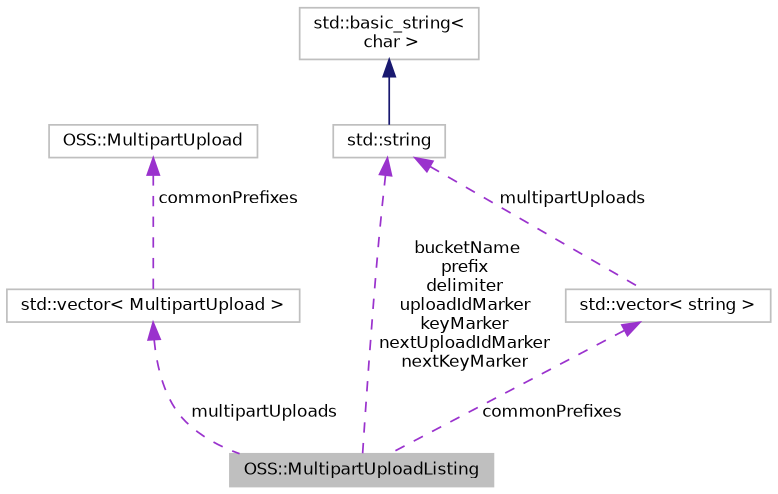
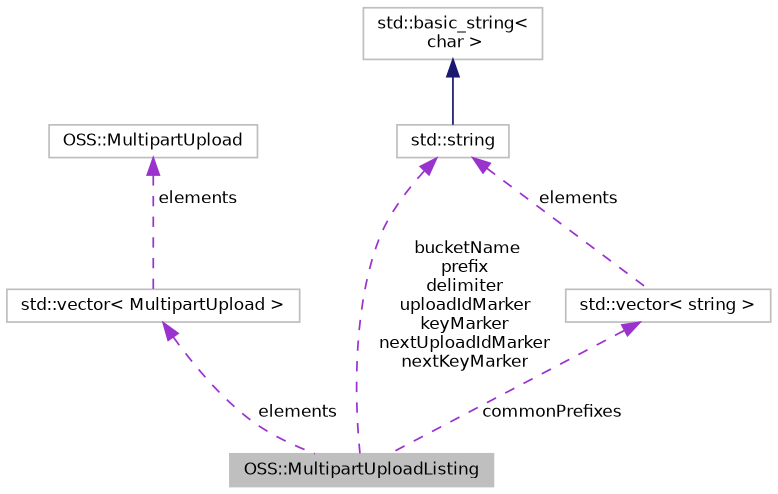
(226, 199) -> (195, 199)
(570, 199) -> (576, 199)
(262, 412) -> (295, 412)
